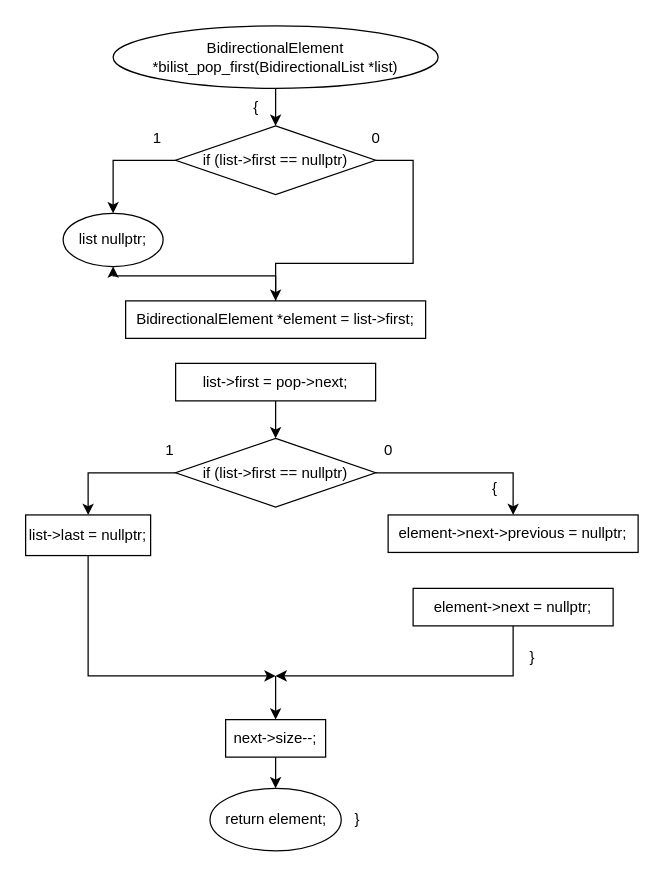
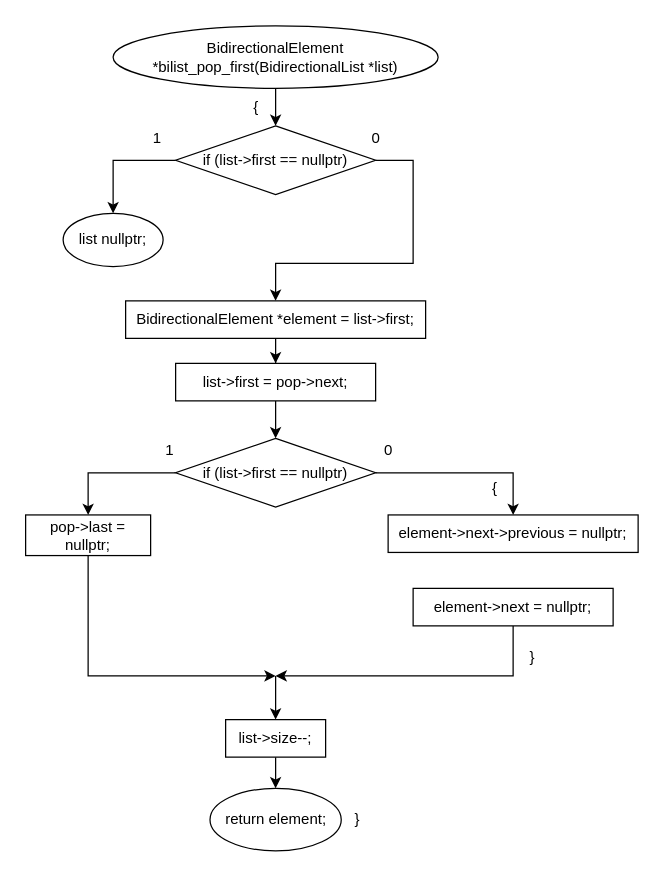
(192, 276) -> (276, 355)
(88, 536) -> (88, 536)
(276, 738) -> (276, 738)
